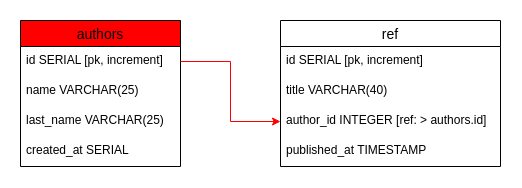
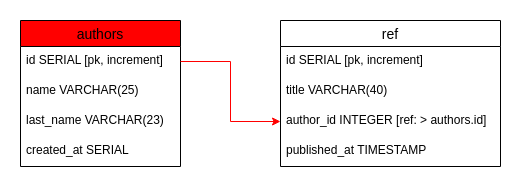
(93, 120) -> (93, 120)
